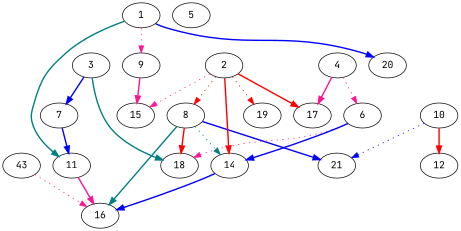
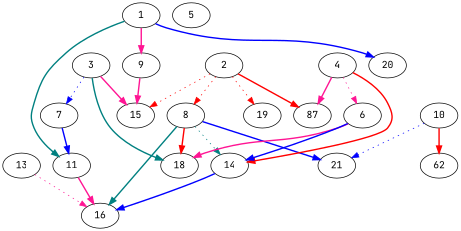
(141, 37) -> (141, 37)
(77, 87) -> (77, 87)
none -> (111, 88)
(183, 89) -> (183, 89)
(227, 112) -> (358, 140)
(312, 116) -> (312, 116)
(275, 140) -> (275, 140)
(22, 166) -> (22, 166)
(439, 166) -> (439, 166)
